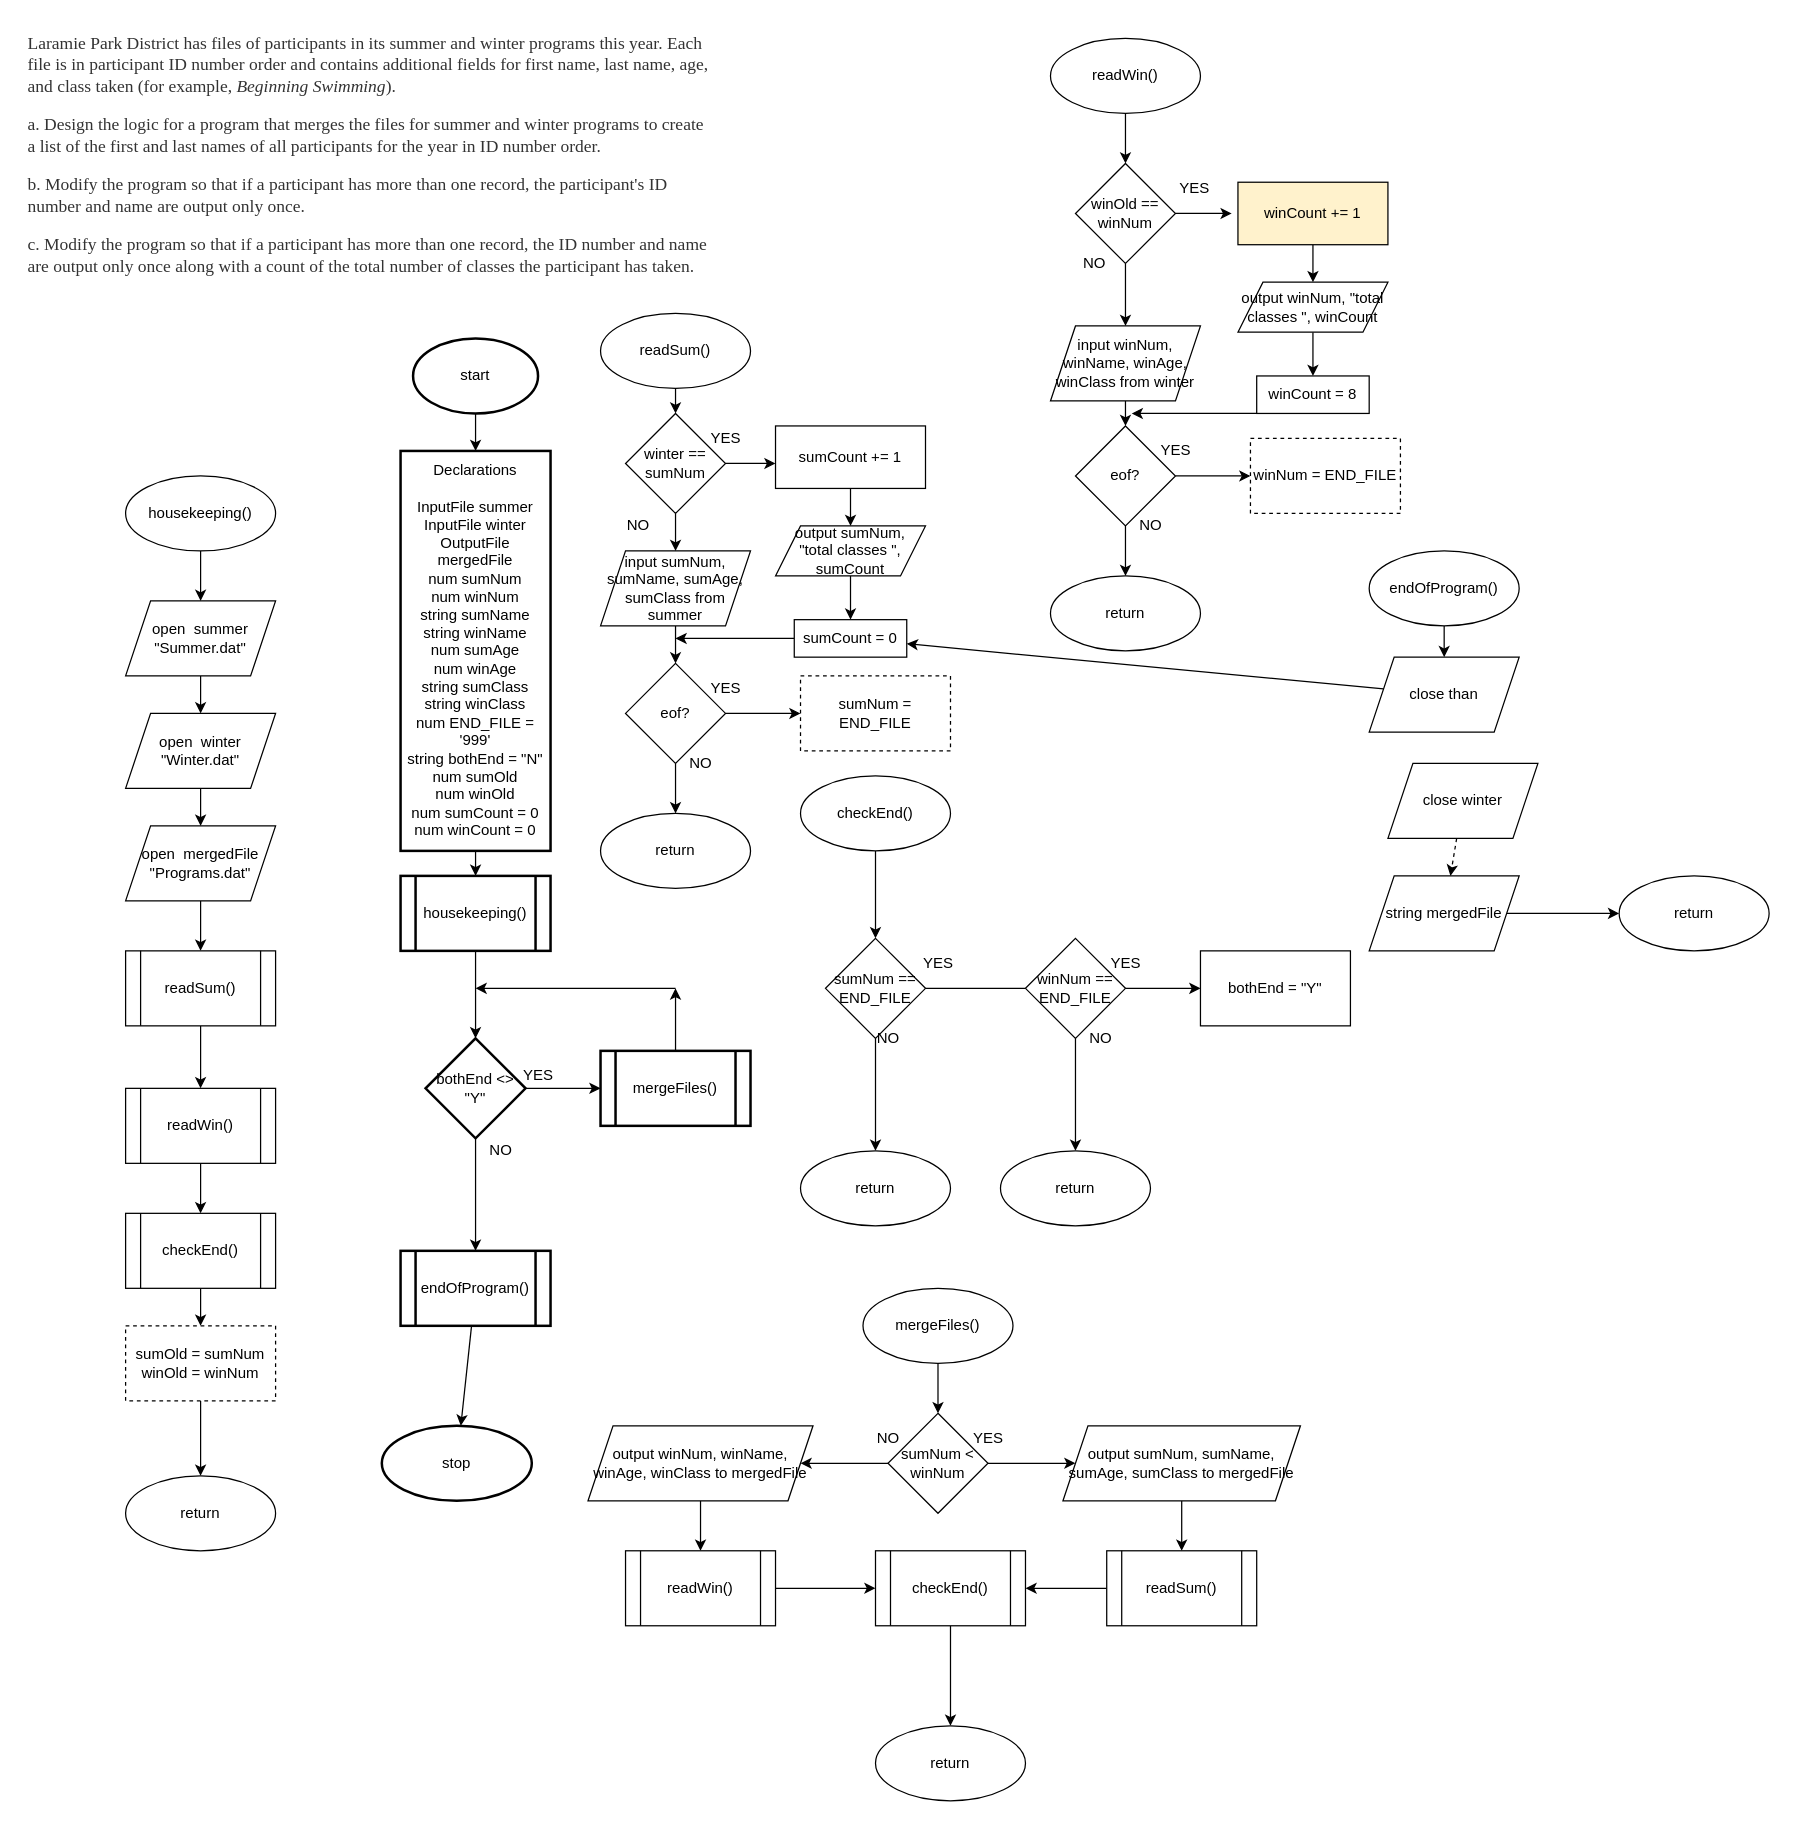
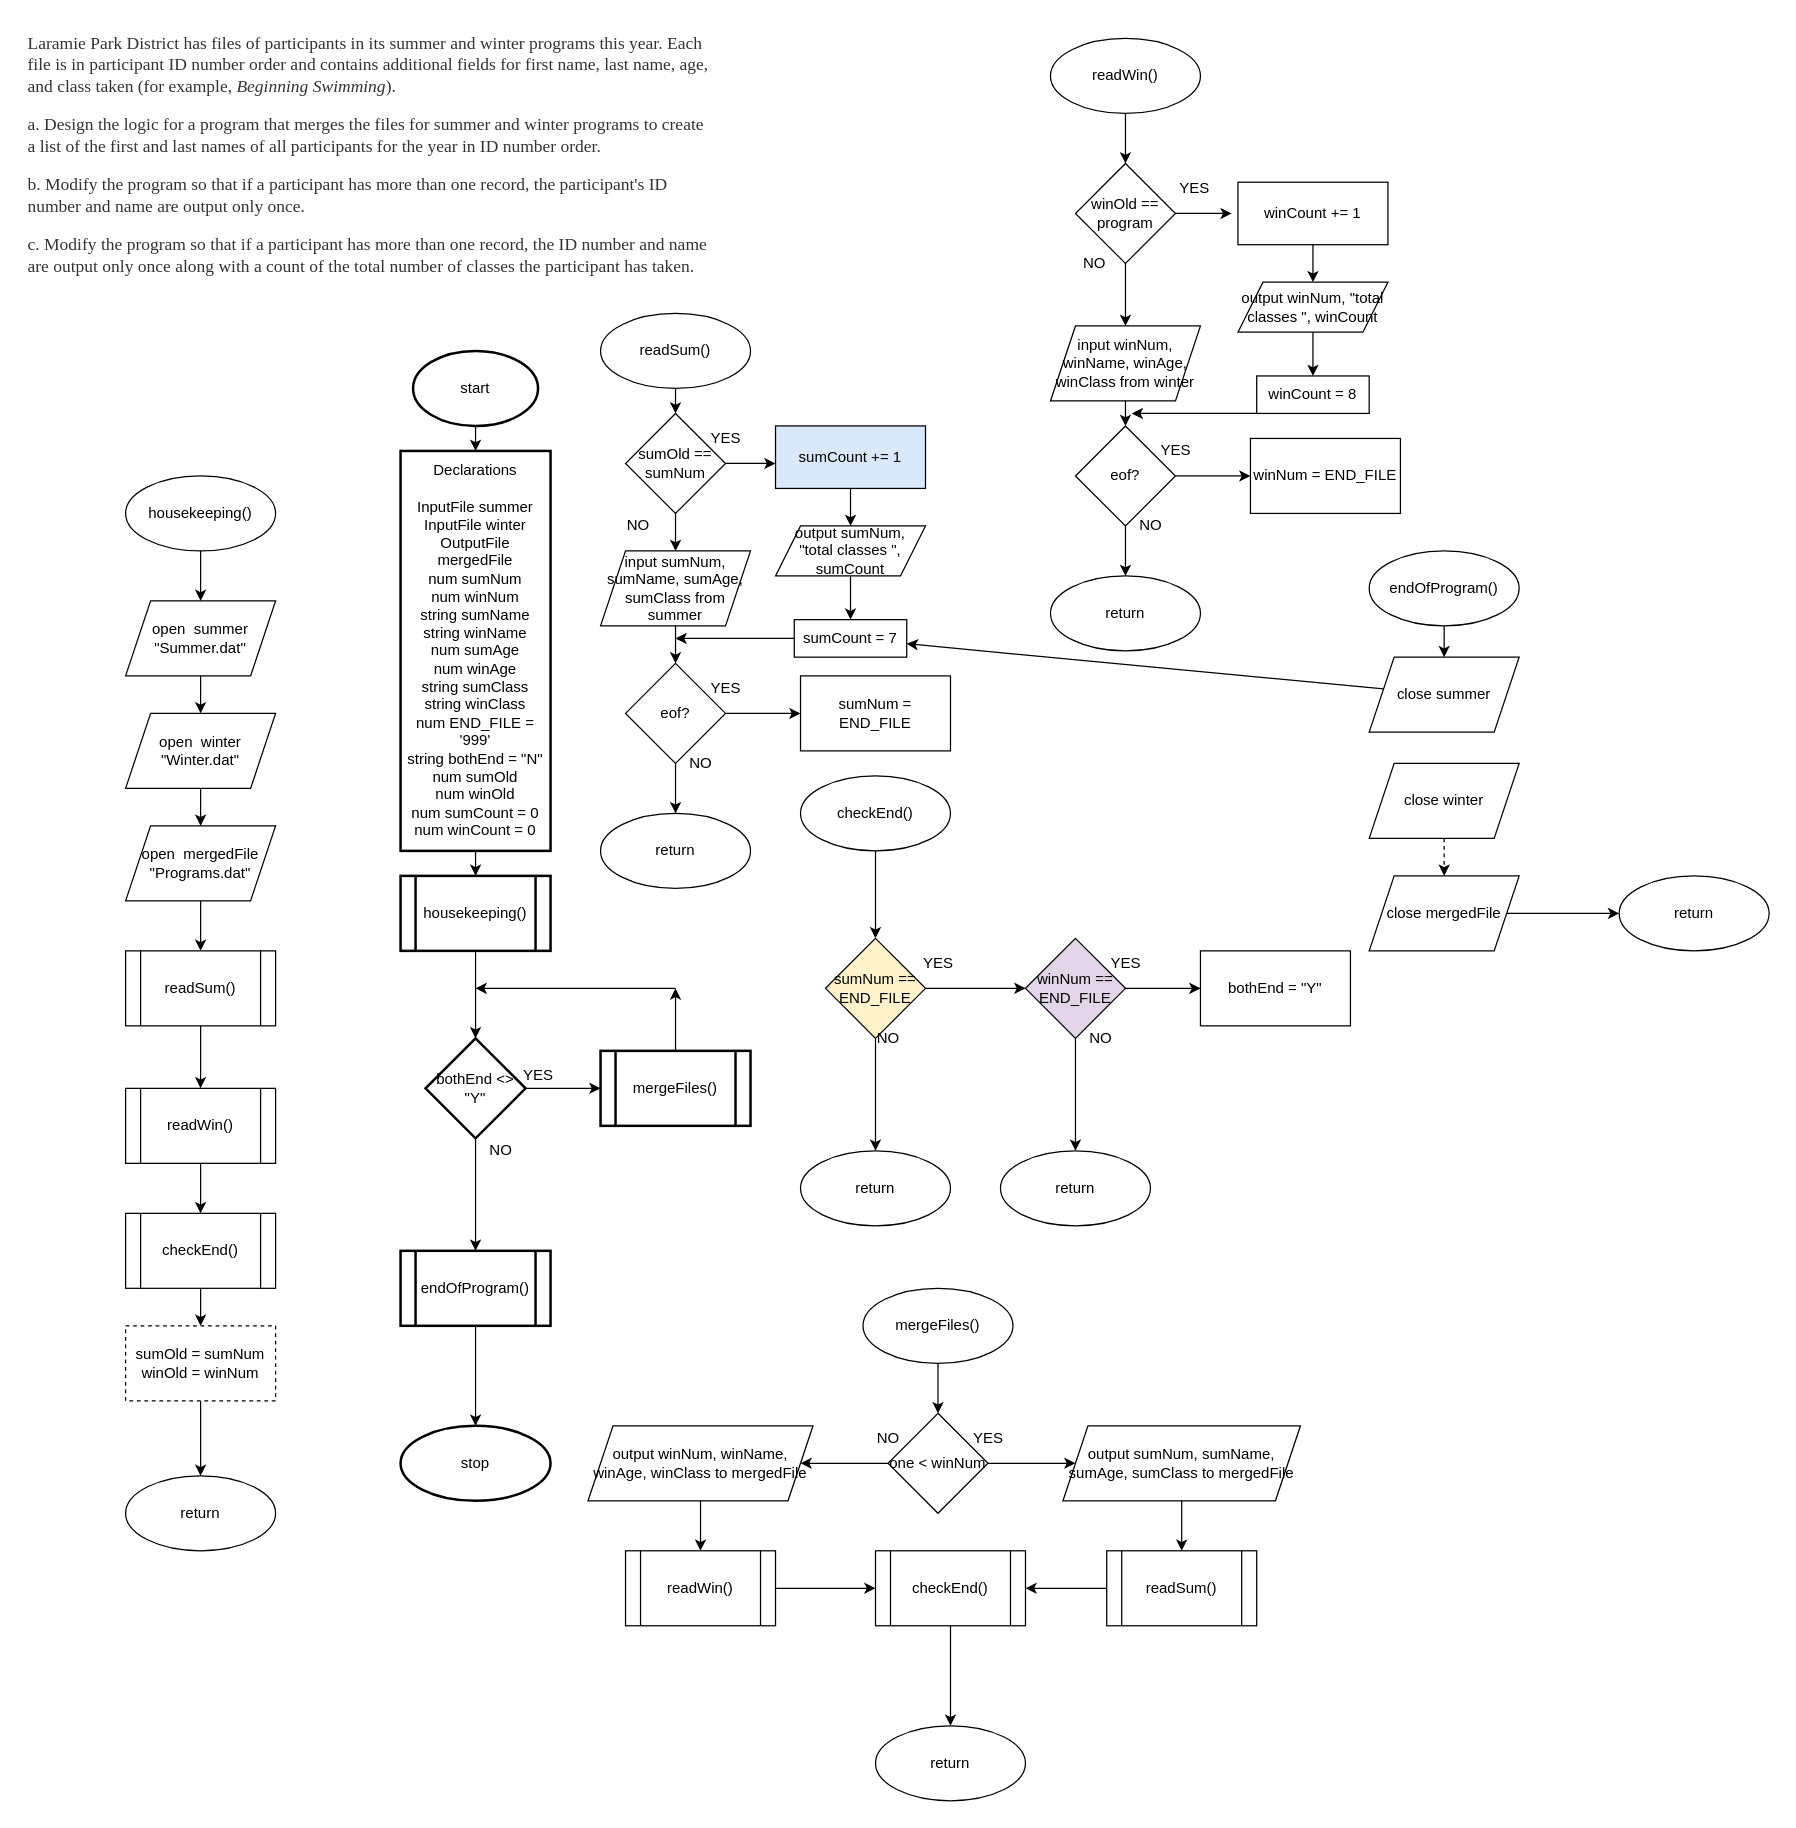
(1126, 213) -> (1126, 213)
(1313, 213) -> (1313, 213)
(476, 376) -> (476, 388)
(851, 457) -> (851, 457)
(676, 463) -> (676, 463)
(1326, 476) -> (1326, 476)
(851, 638) -> (851, 638)
(1444, 694) -> (1444, 694)
(876, 713) -> (876, 713)
(1463, 801) -> (1444, 801)
(1444, 913) -> (1444, 913)
(876, 988) -> (876, 988)
(1019, 988) -> (1016, 988)
(1076, 988) -> (1076, 988)
(457, 1463) -> (476, 1463)
(938, 1463) -> (938, 1463)
